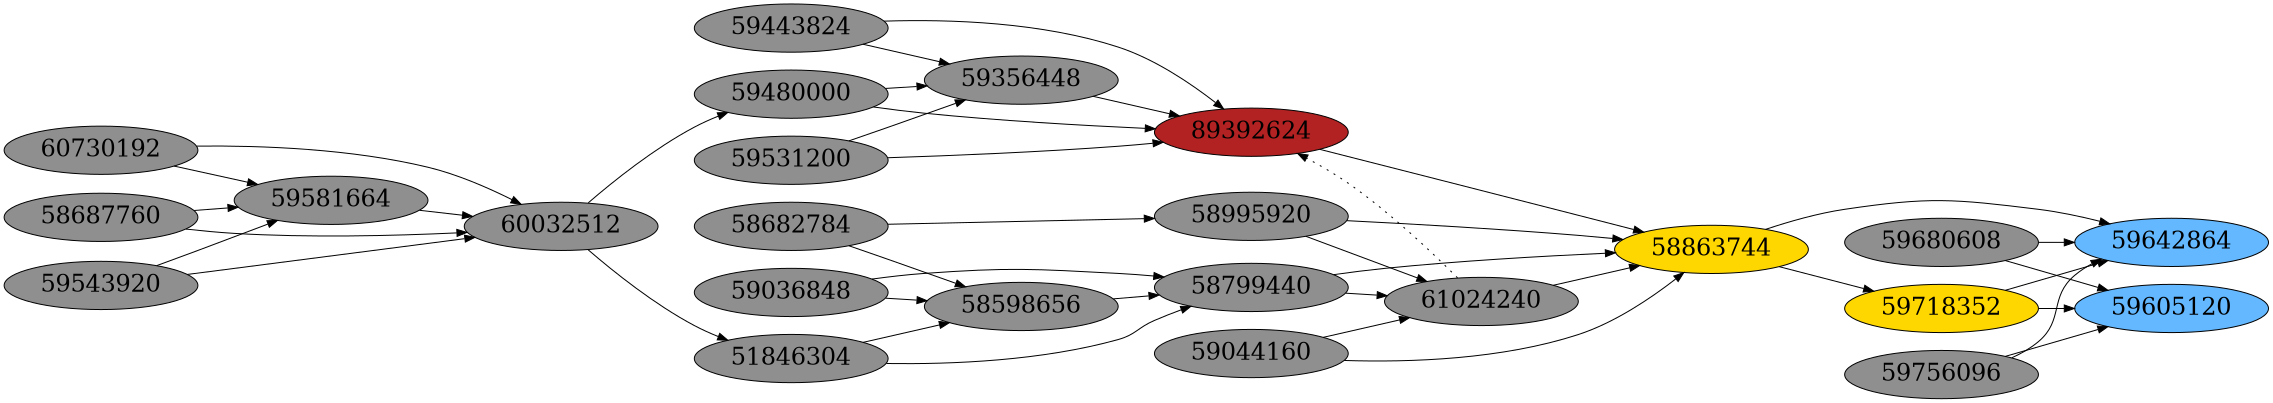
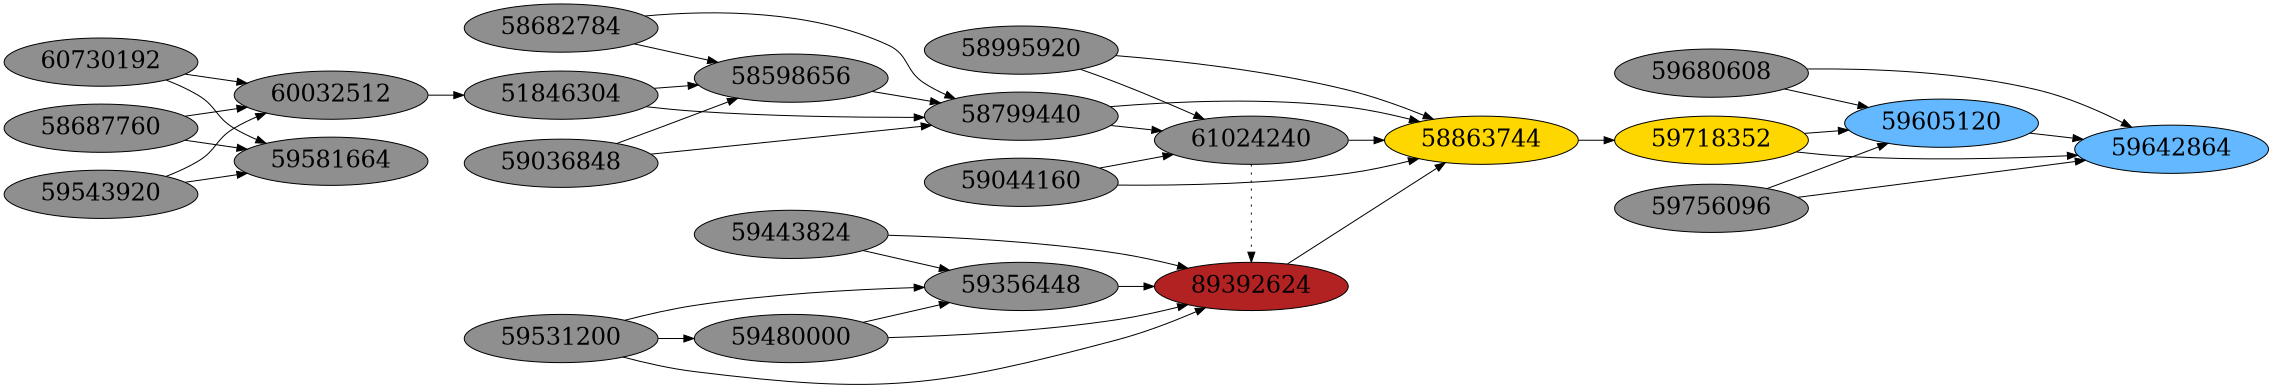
(650, 154) -> (671, 339)
(1932, 201) -> (2051, 136)
(441, 213) -> none
(1016, 221) -> (807, 21)
